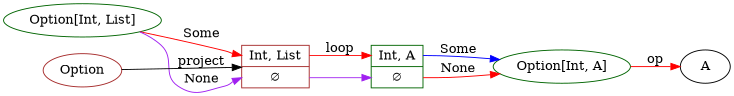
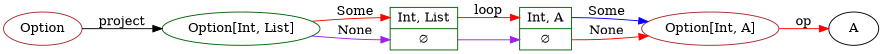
(275, 67) -> (424, 29)
(562, 67) -> (710, 29)
(177, 68) -> (117, 29)
